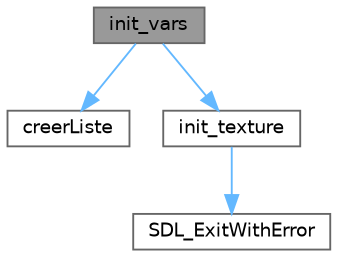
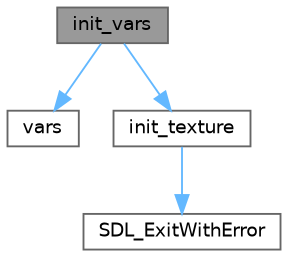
(68, 129) -> (43, 129)
